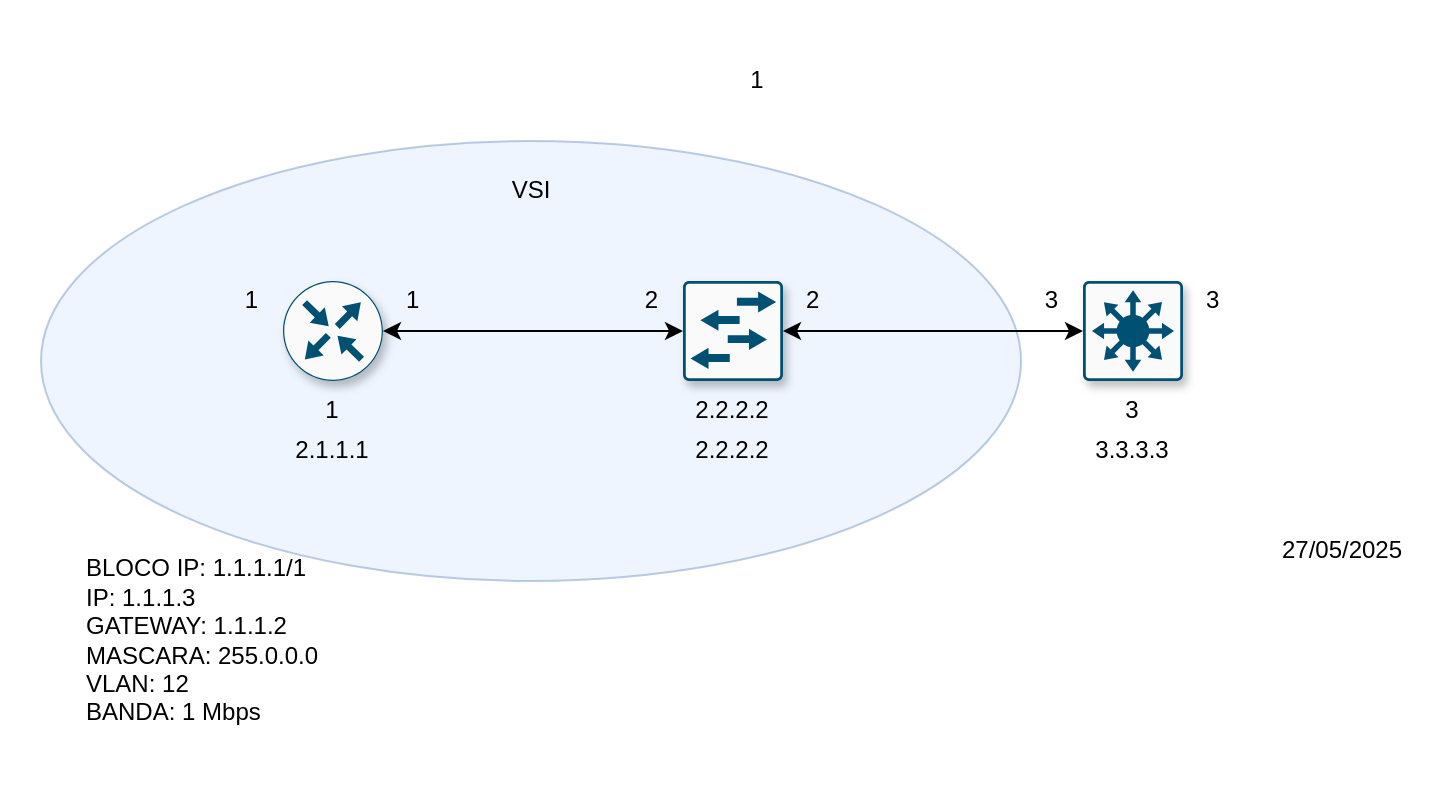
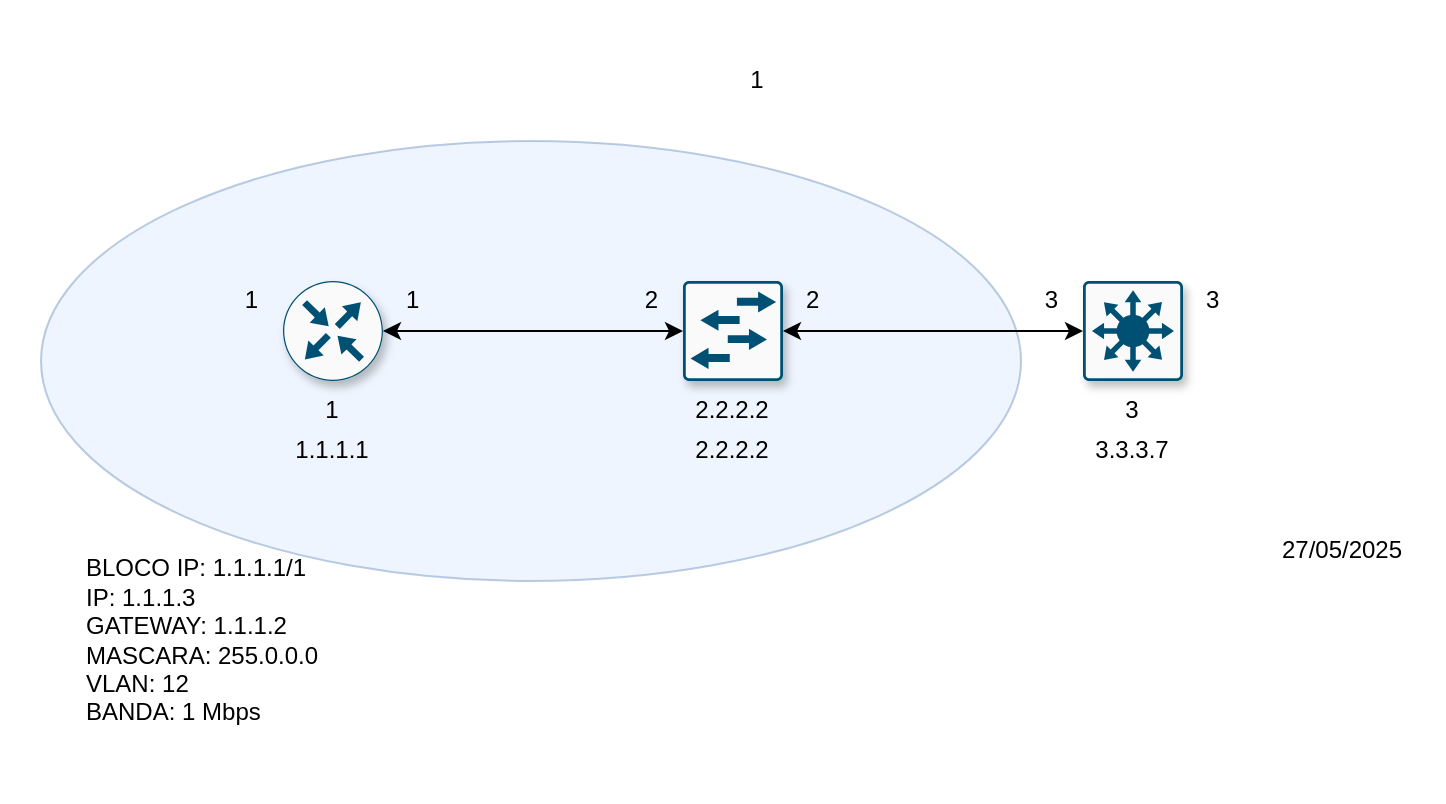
(532, 191) -> none
(333, 451) -> (333, 451)
(1133, 451) -> (1133, 451)
